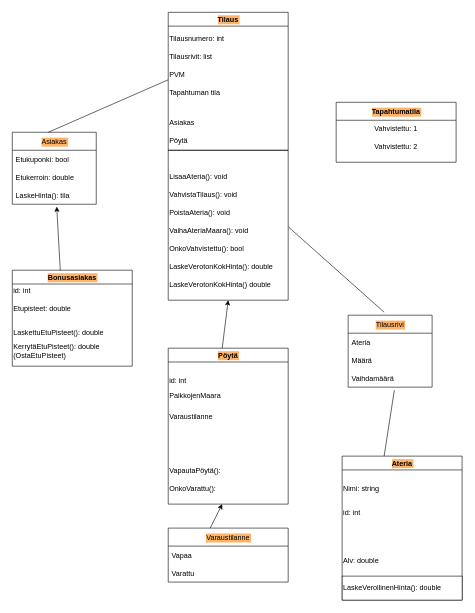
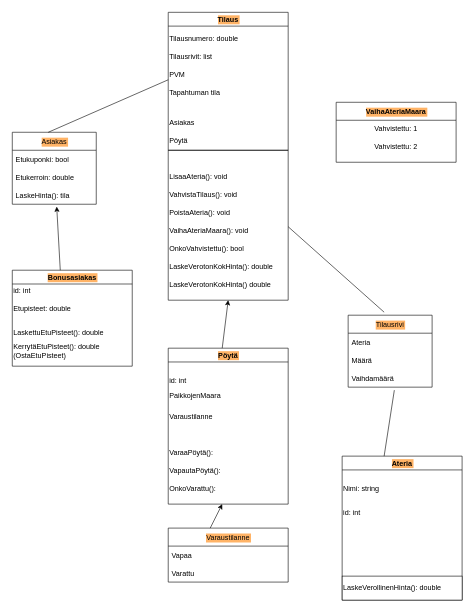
(199, 39) -> (205, 39)
(396, 112) -> (396, 112)
none -> (228, 453)
(402, 561) -> none
